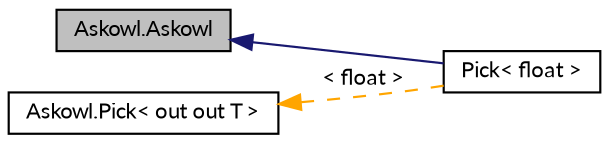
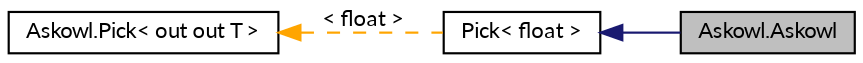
(348, 53) -> (652, 33)
